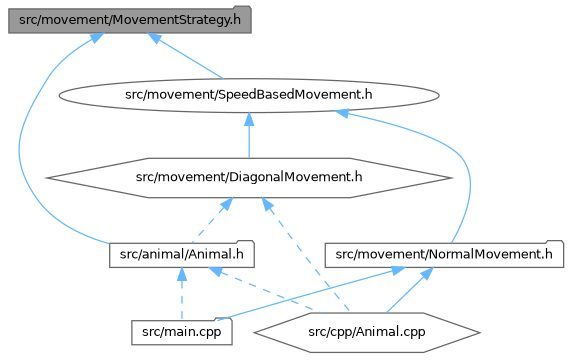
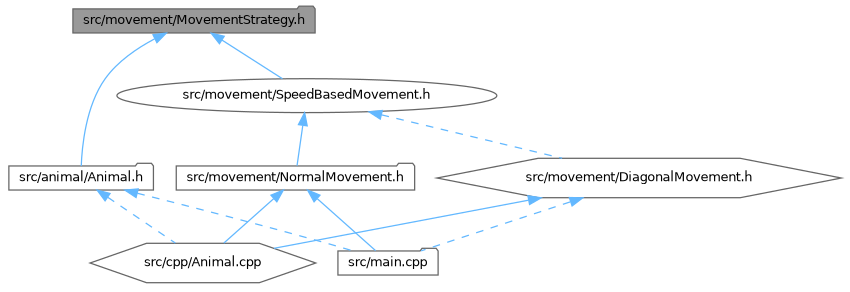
(249, 142) -> (472, 137)
(208, 225) -> (496, 226)
(309, 261) -> (401, 224)
